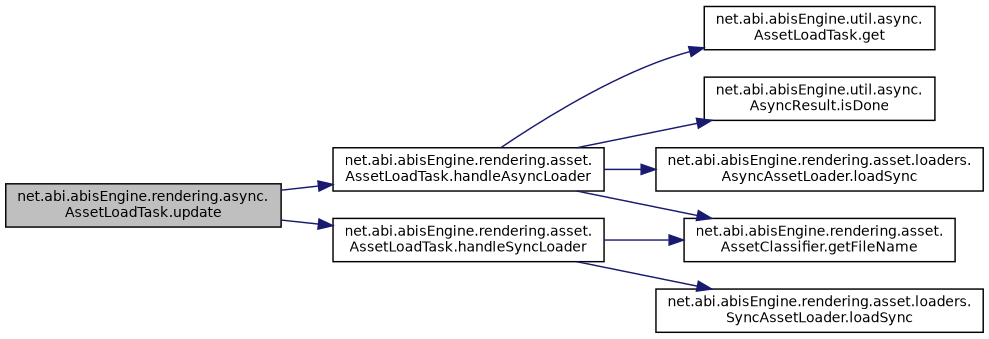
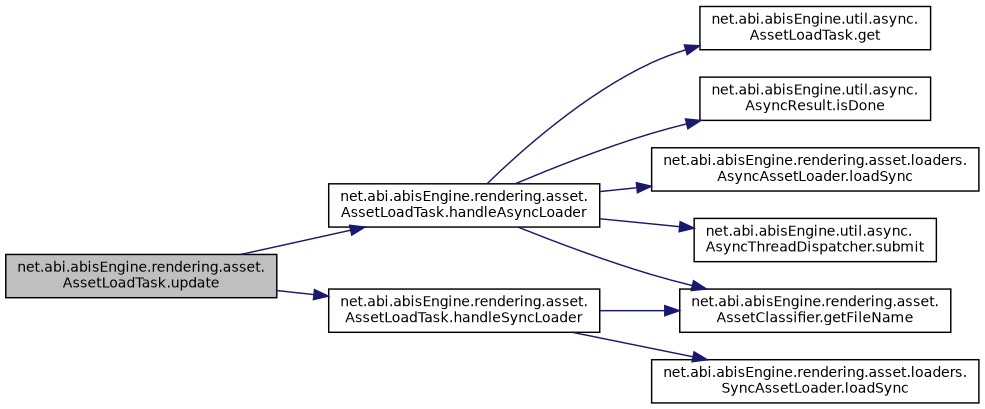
(143, 205) -> (141, 276)
none -> (815, 240)
